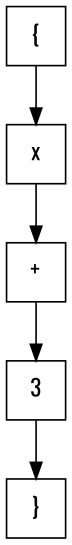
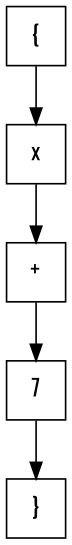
(36, 390) -> (36, 390)
